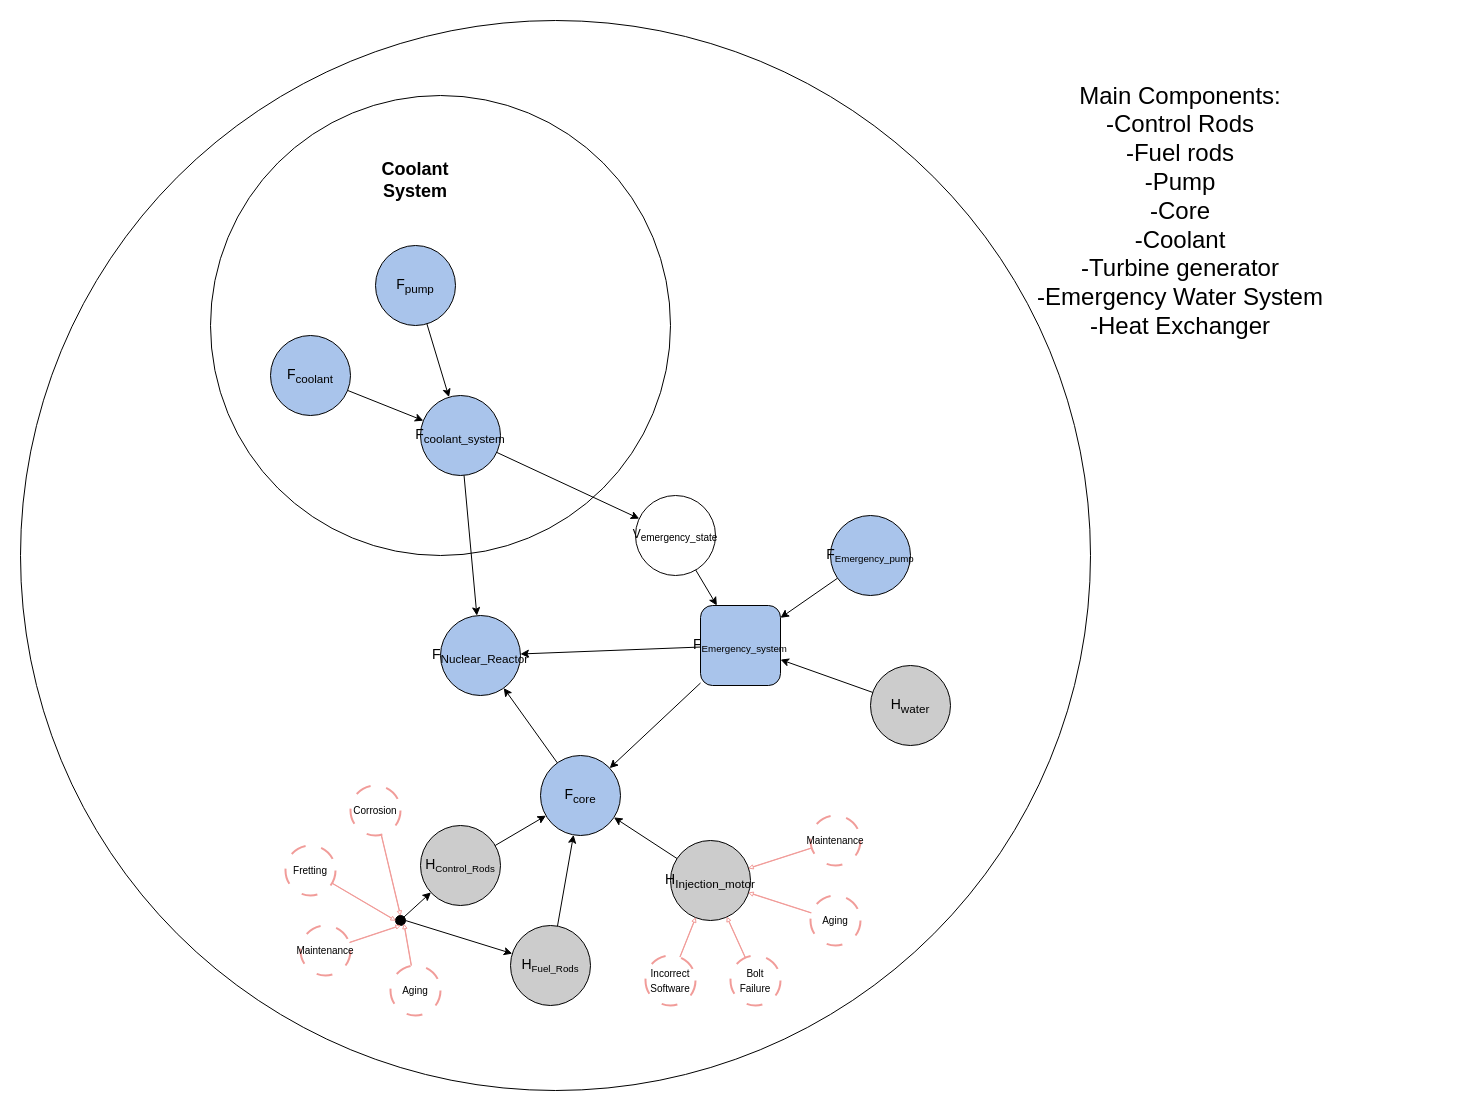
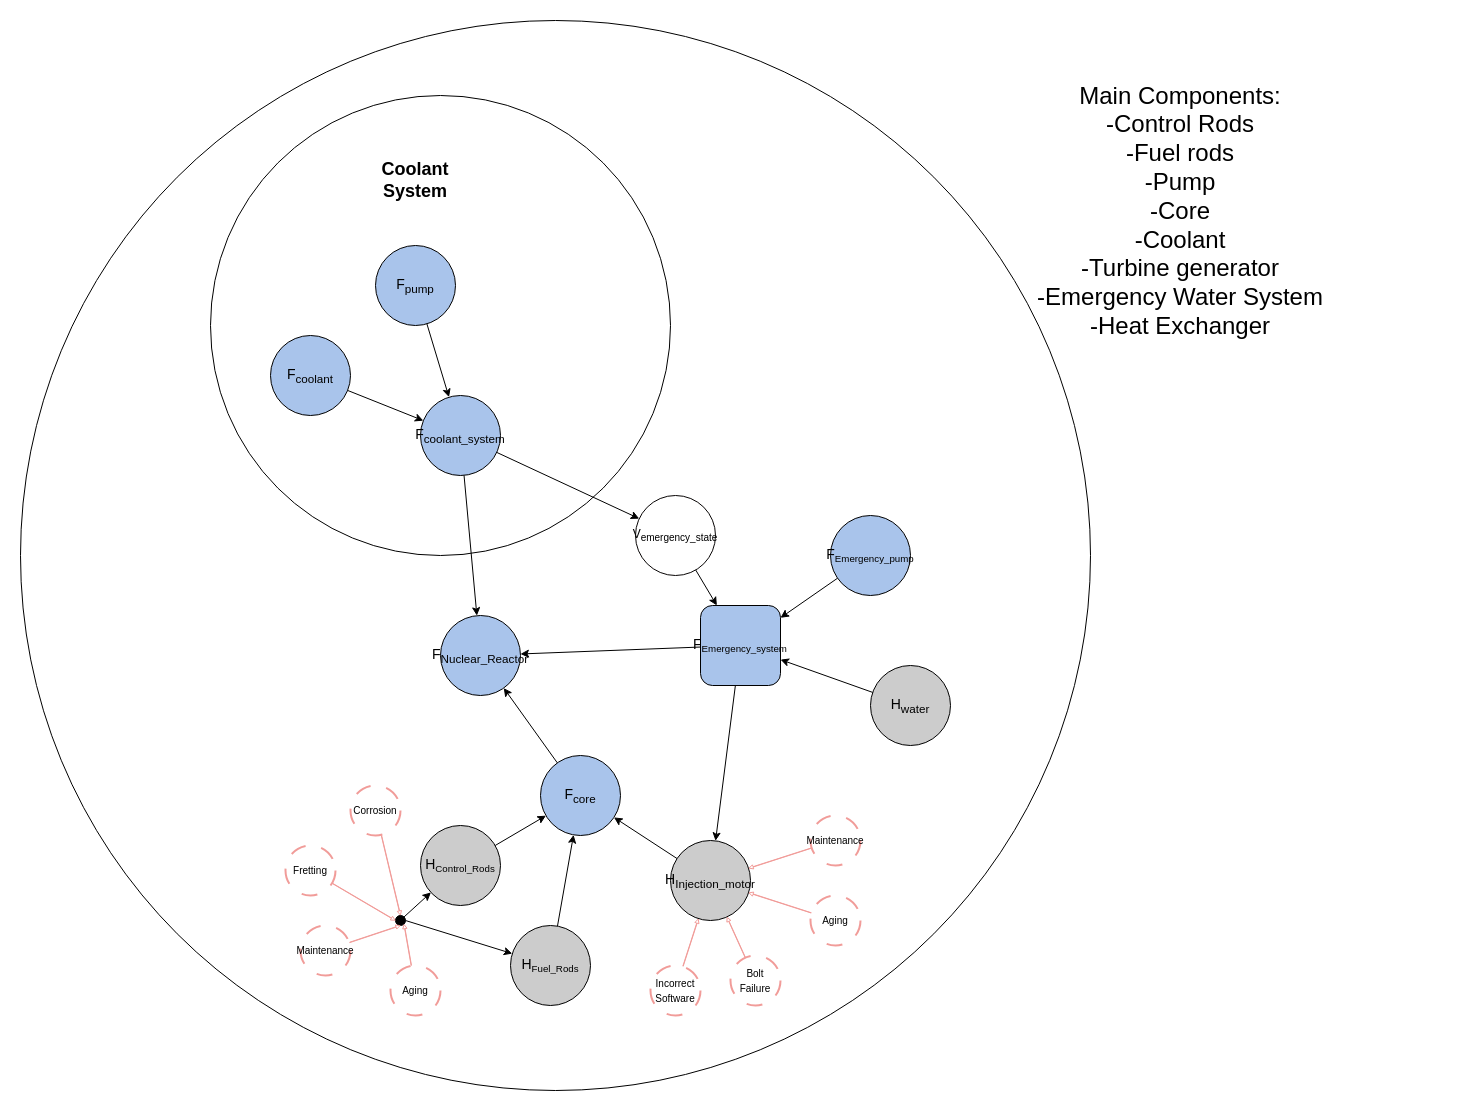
(657, 723) -> (726, 760)
(671, 981) -> (676, 991)
